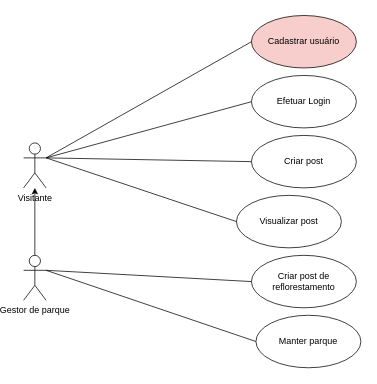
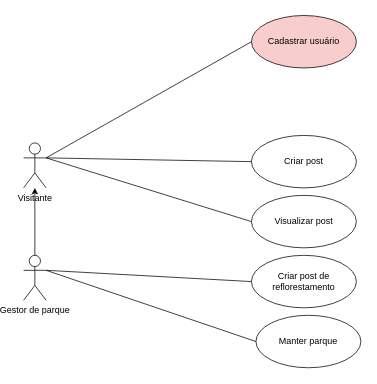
(304, 102) -> none
(151, 129) -> none
(289, 222) -> (304, 222)
